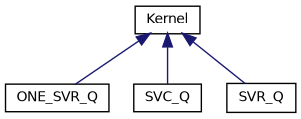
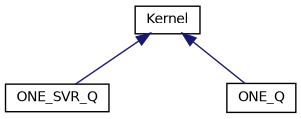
(168, 98) -> none
(261, 98) -> (261, 98)
